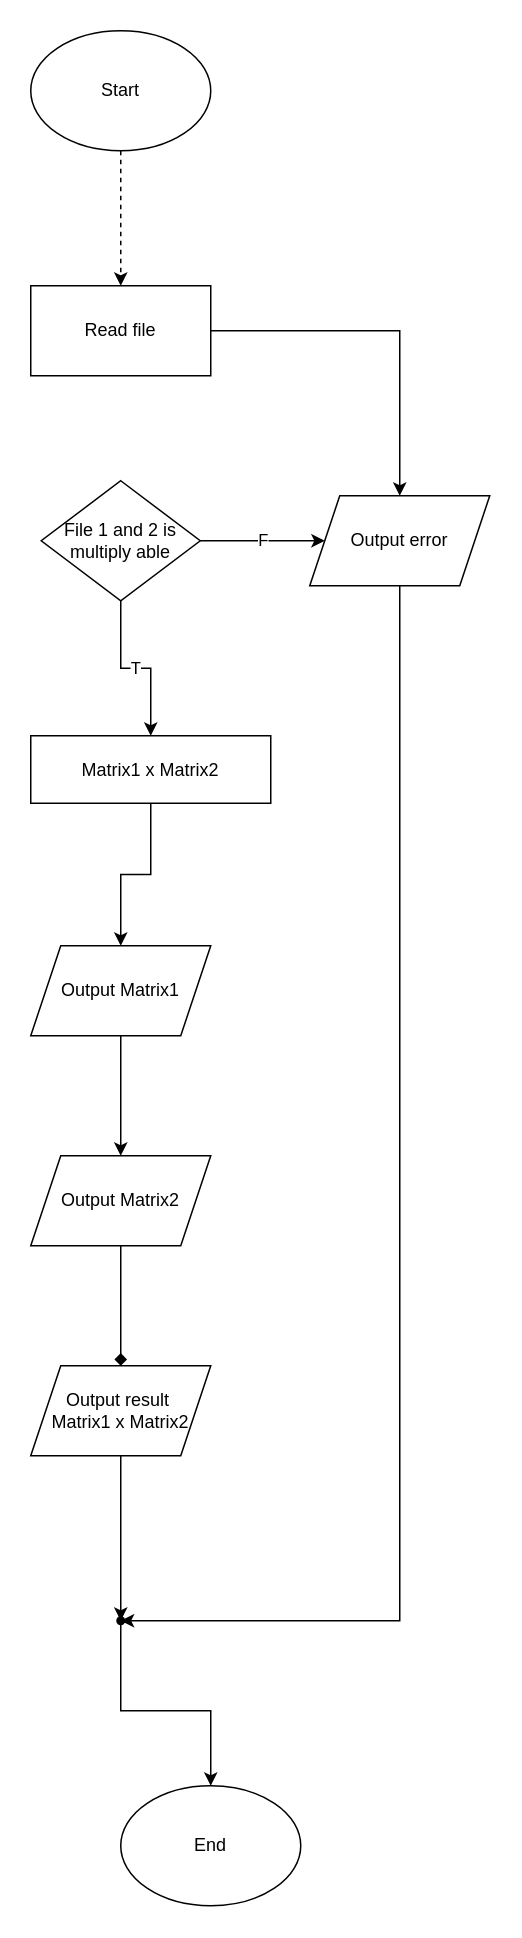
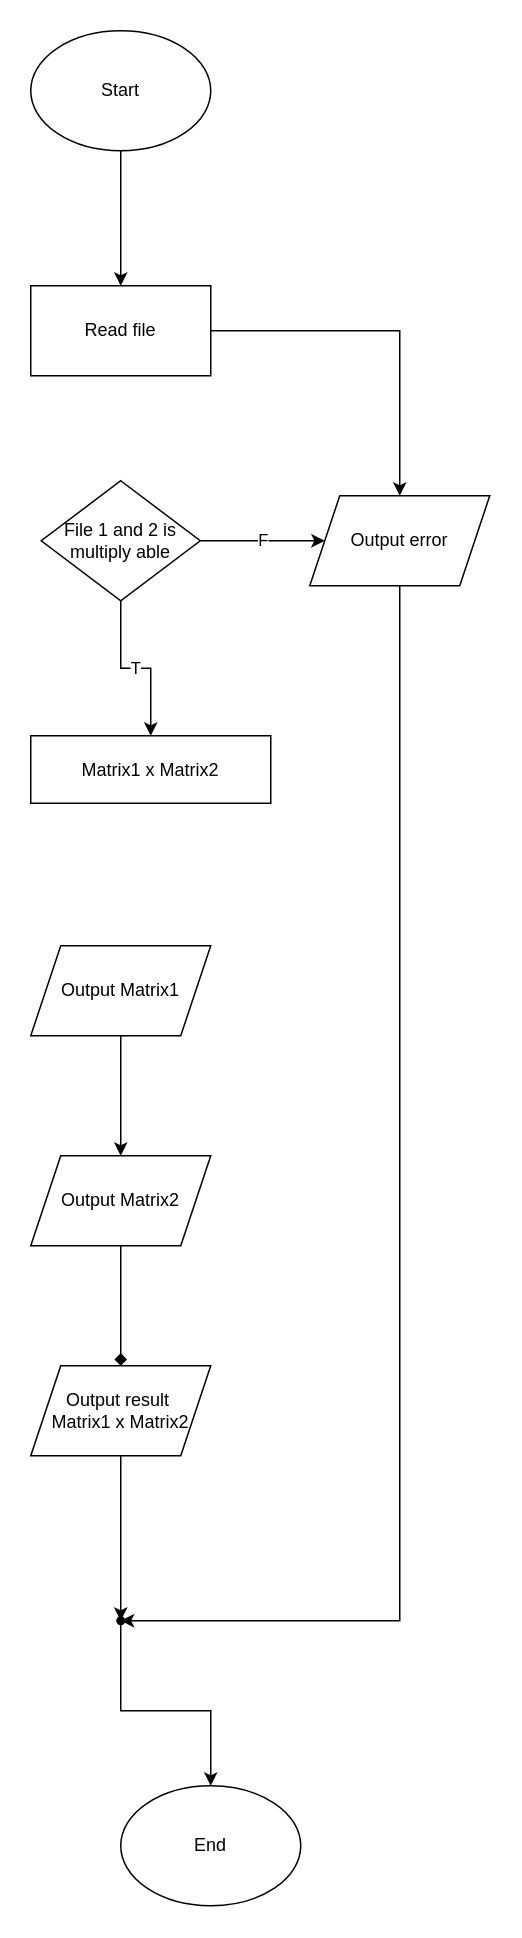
(121, 214) -> (121, 214)
(141, 875) -> none
